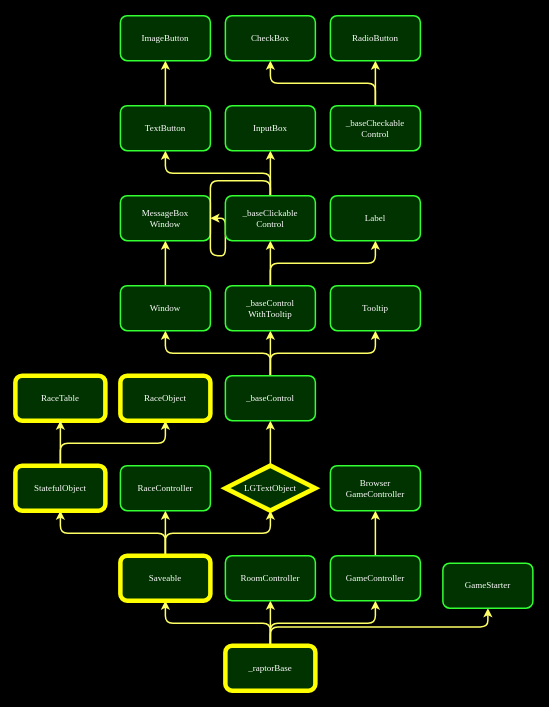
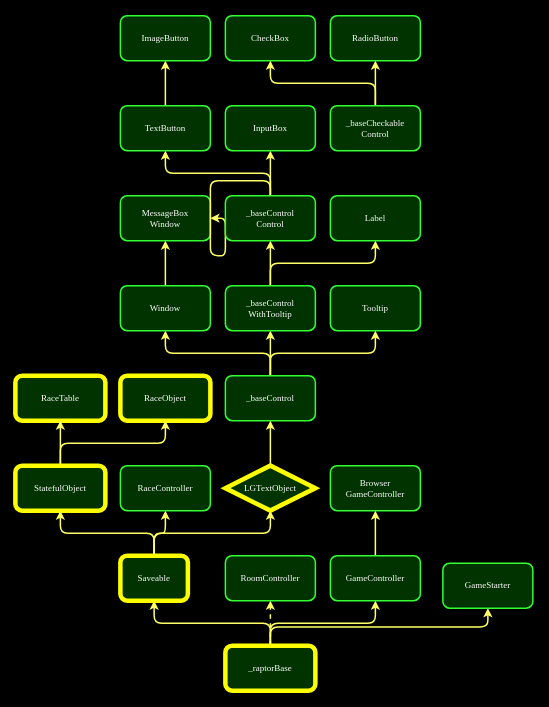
(270, 218) -> (270, 218)
(165, 578) -> (154, 578)
(270, 617) -> (270, 617)
